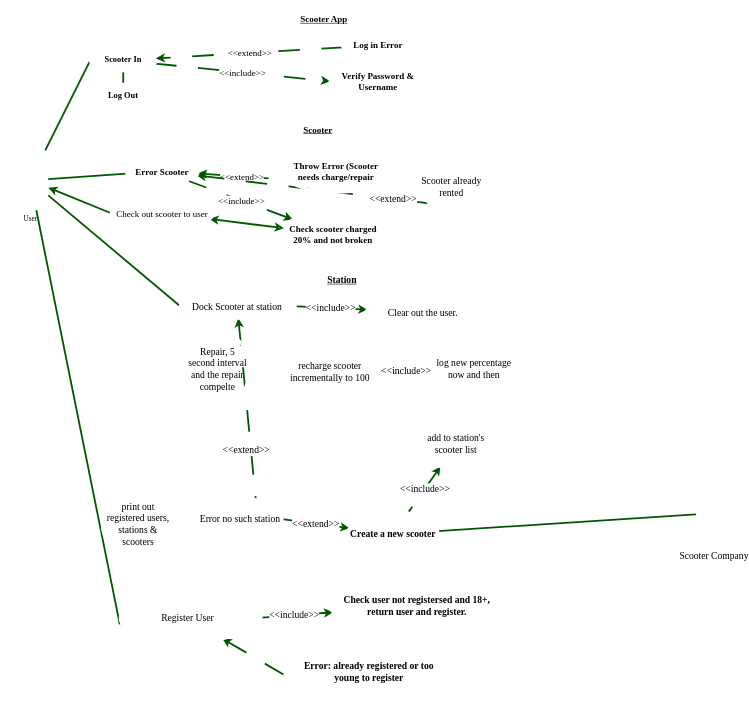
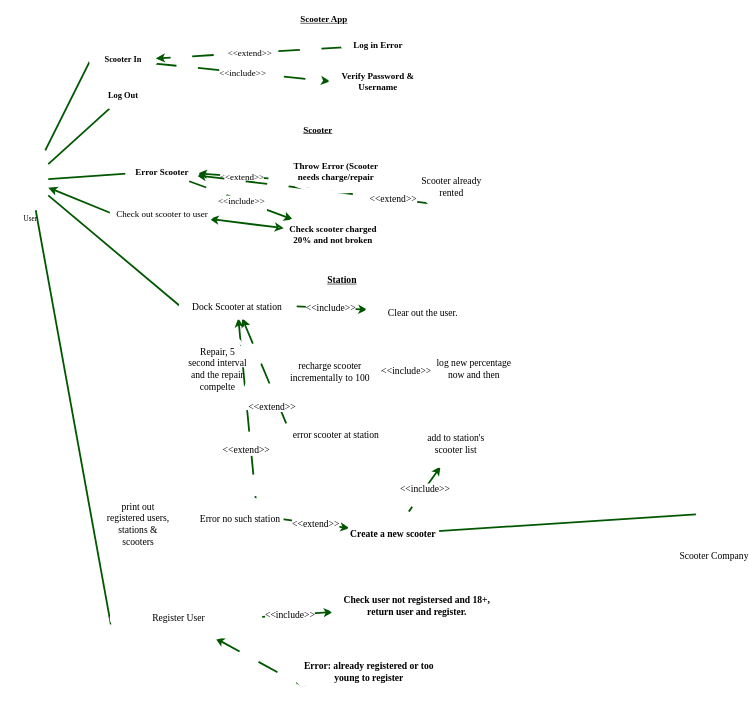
(123, 78) -> (80, 136)
none -> (265, 373)
none -> (336, 435)
(188, 618) -> (179, 618)
